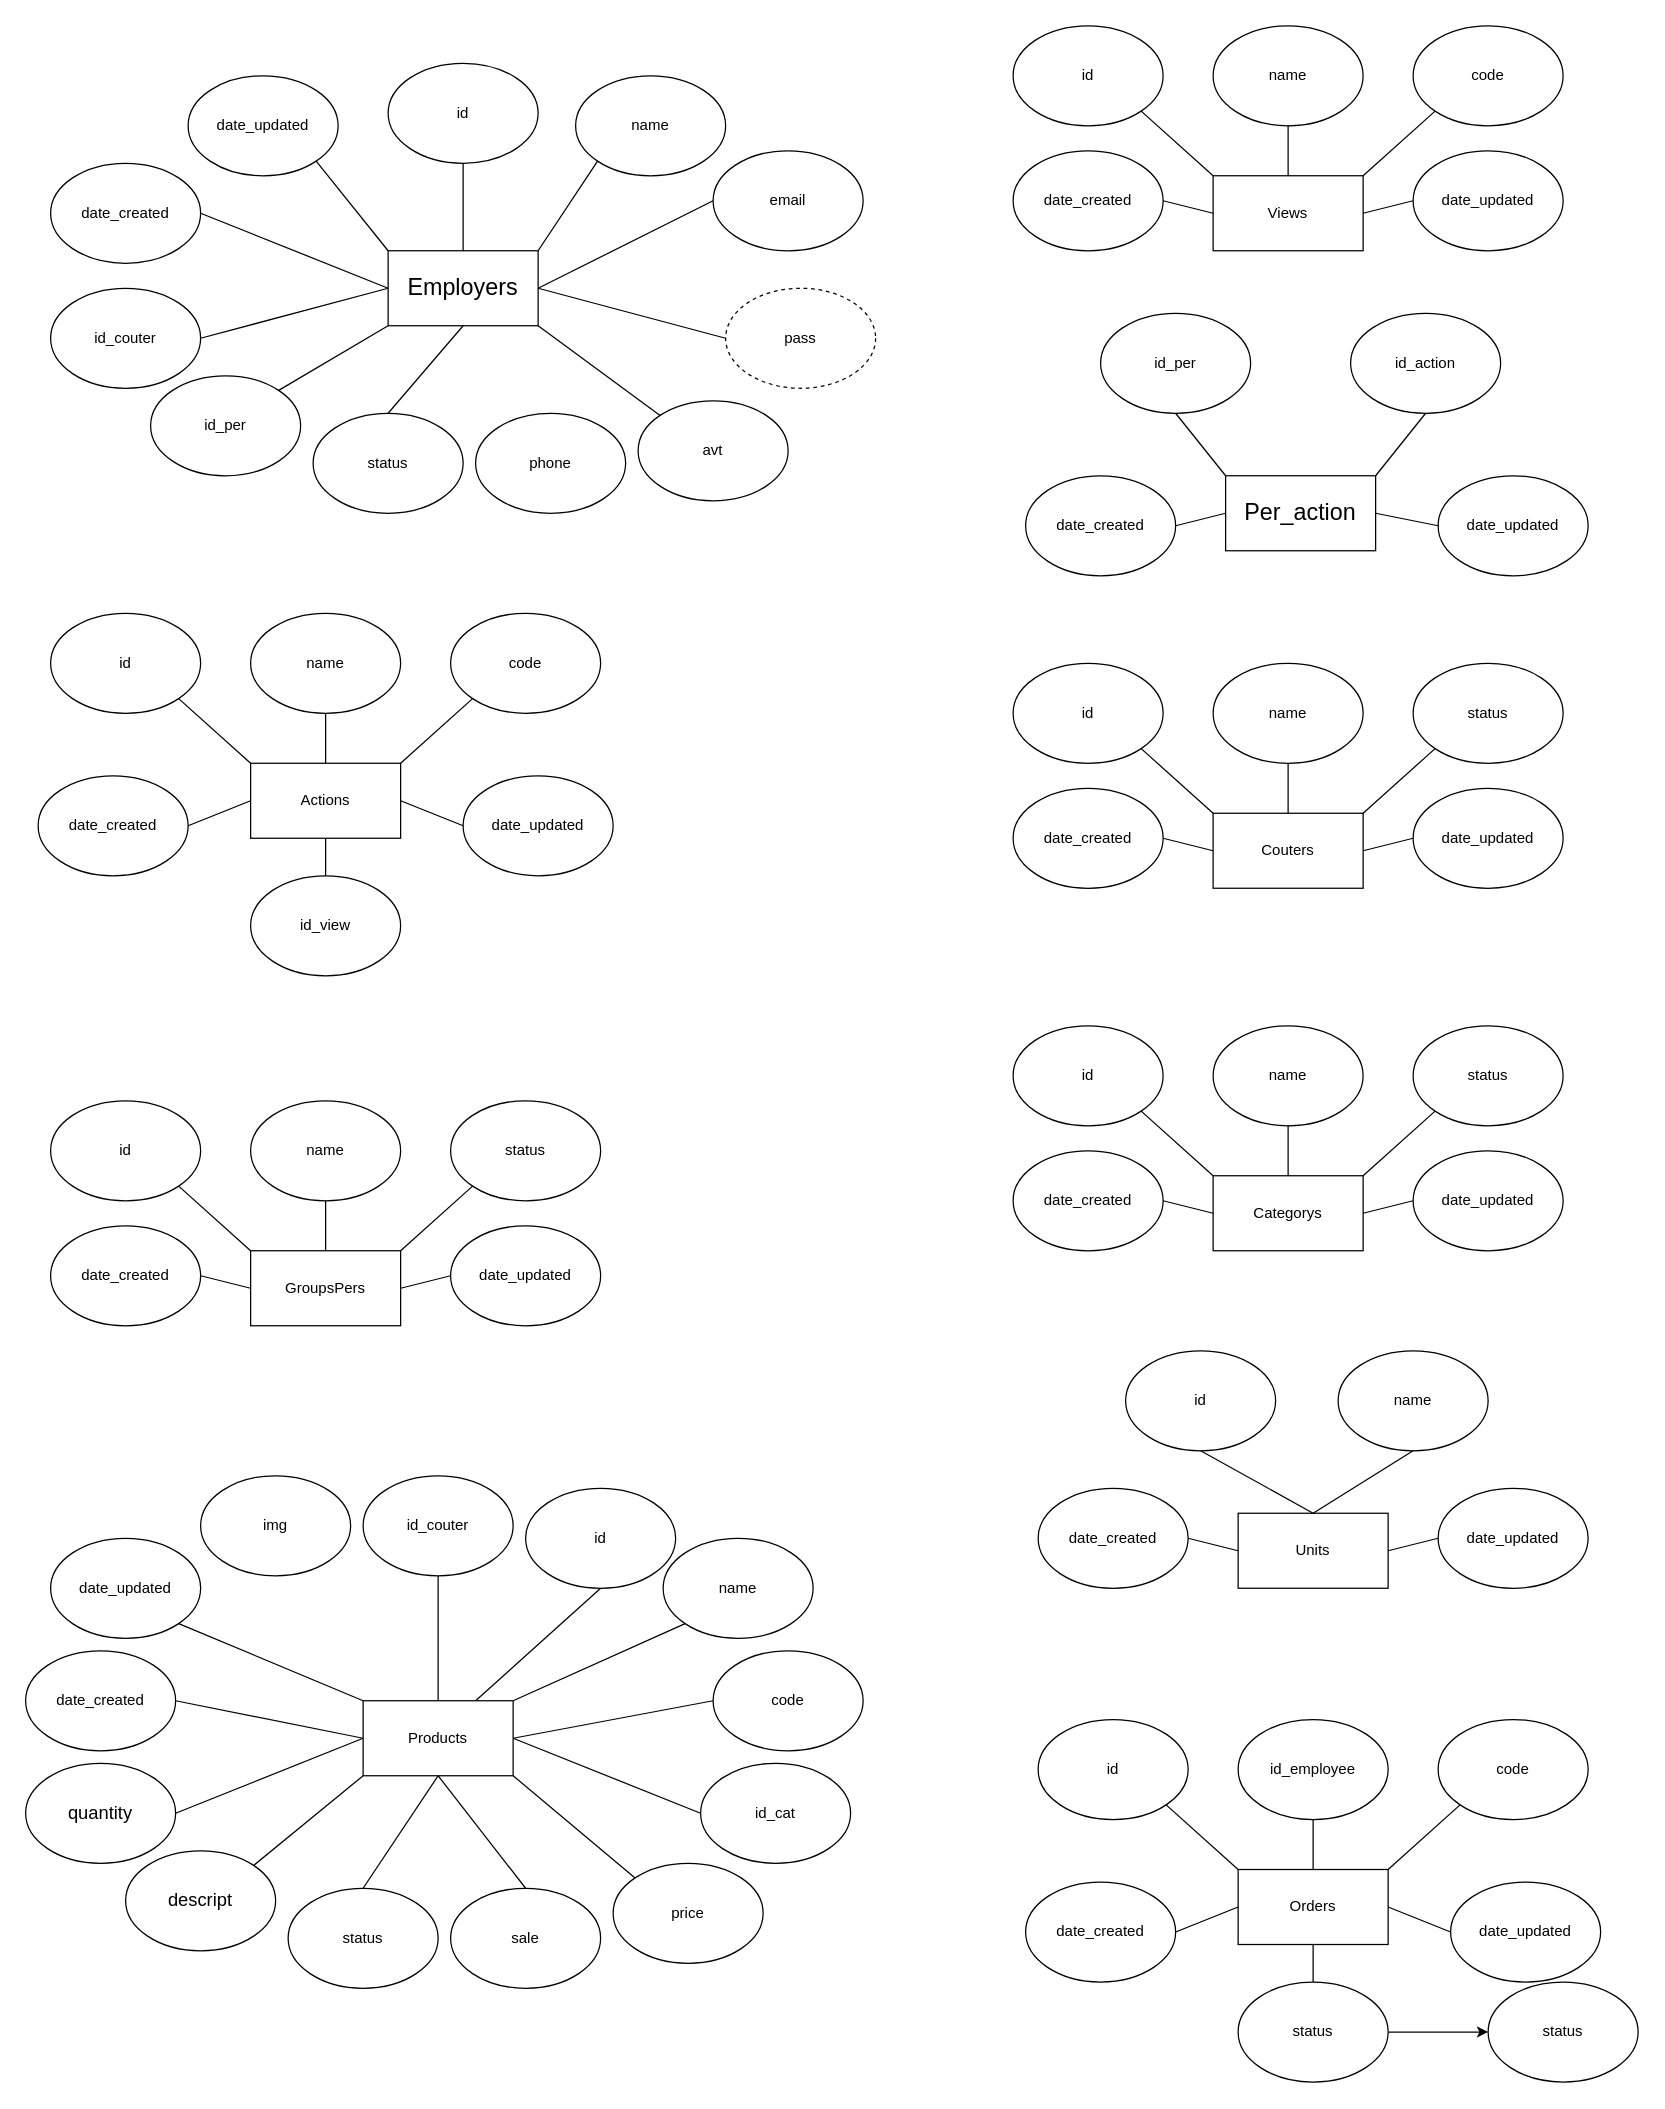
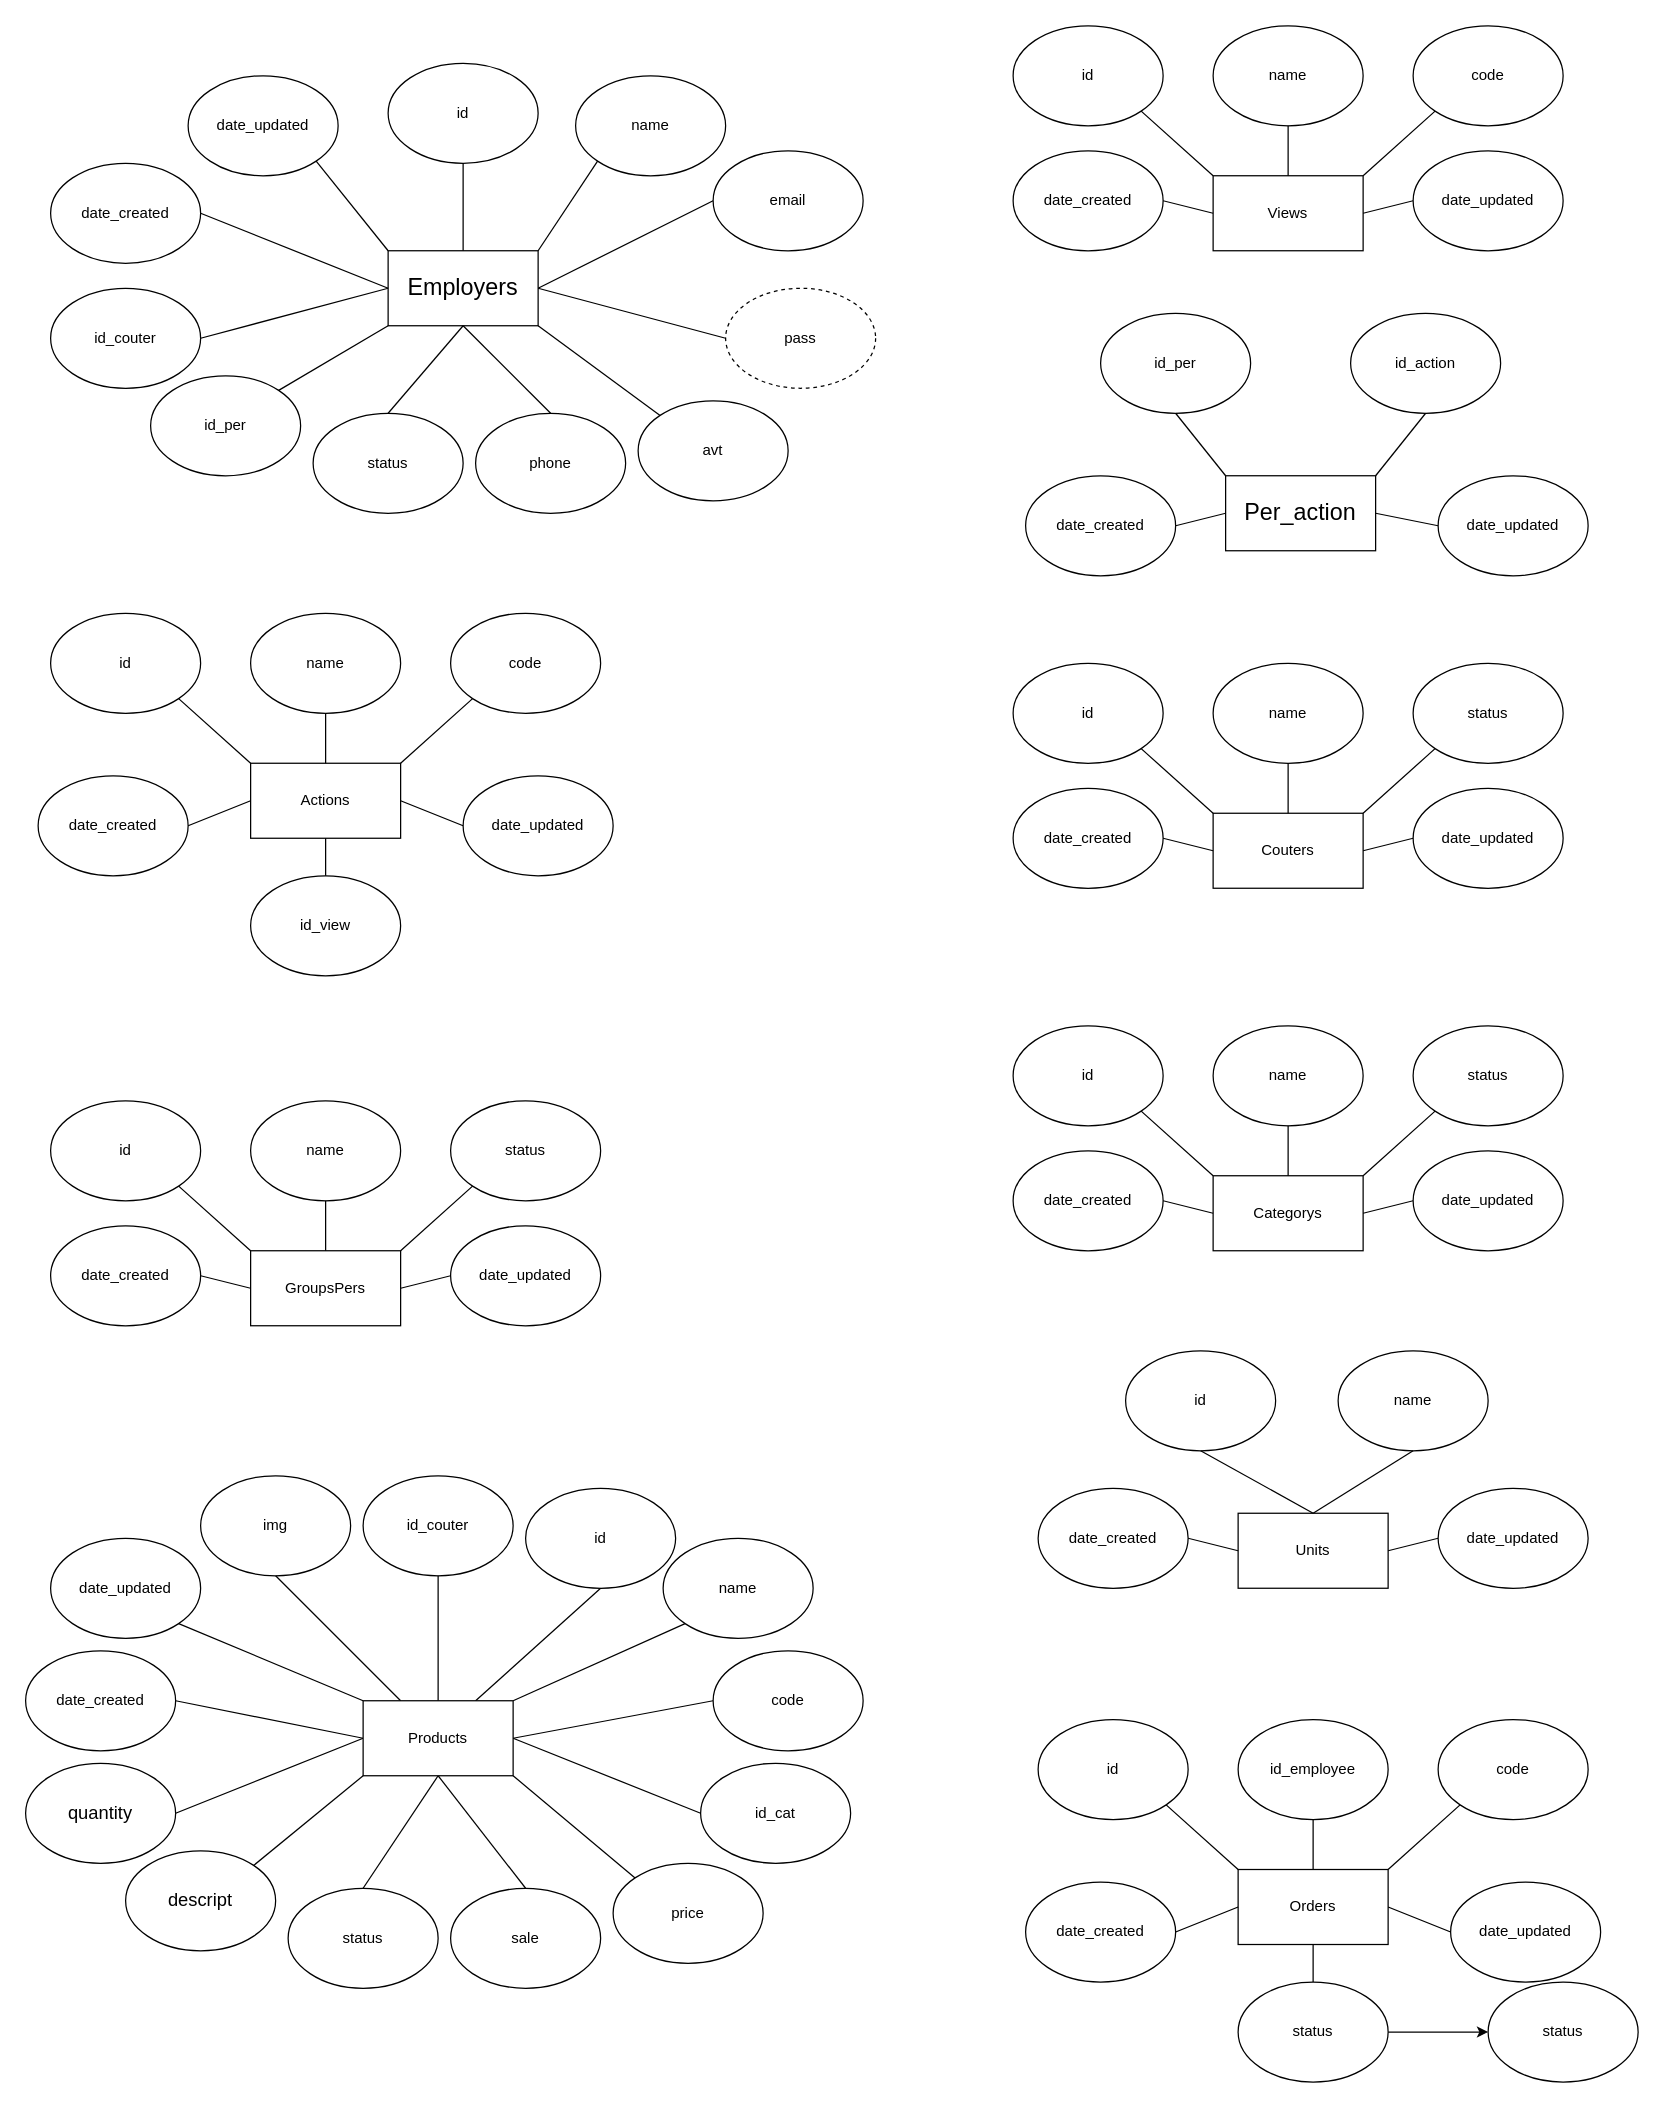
none -> (507, 370)
none -> (338, 1638)
